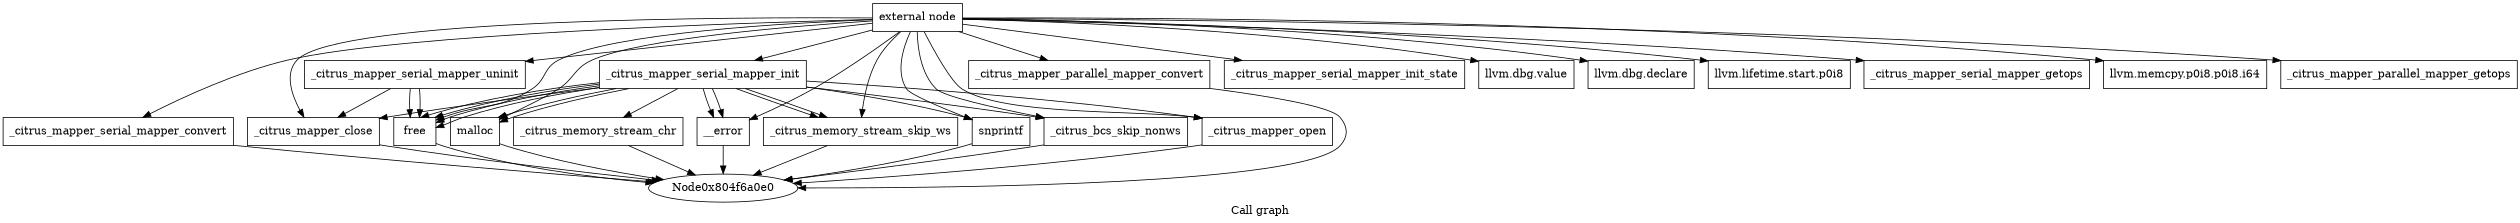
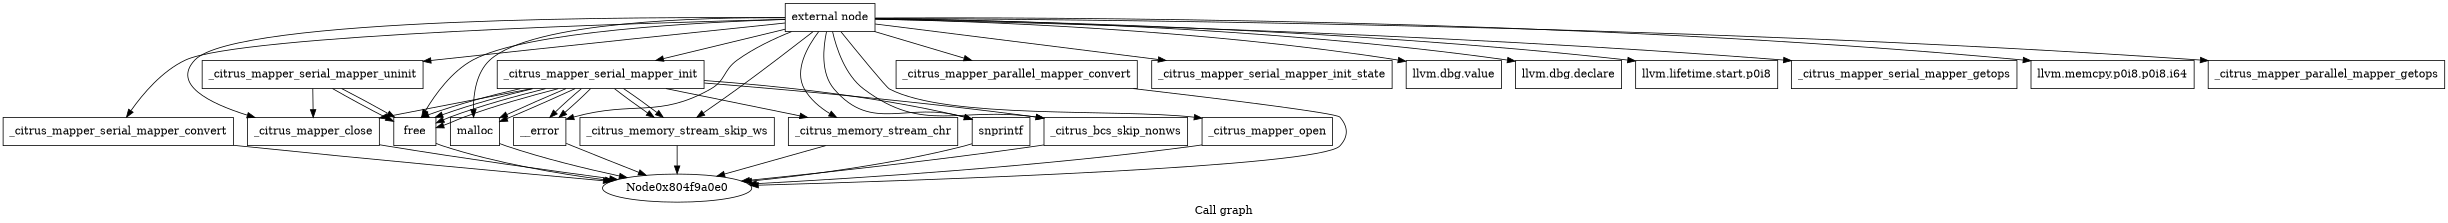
none -> (801, 76)
(1001, 96) -> none
(723, 188) -> (677, 188)
